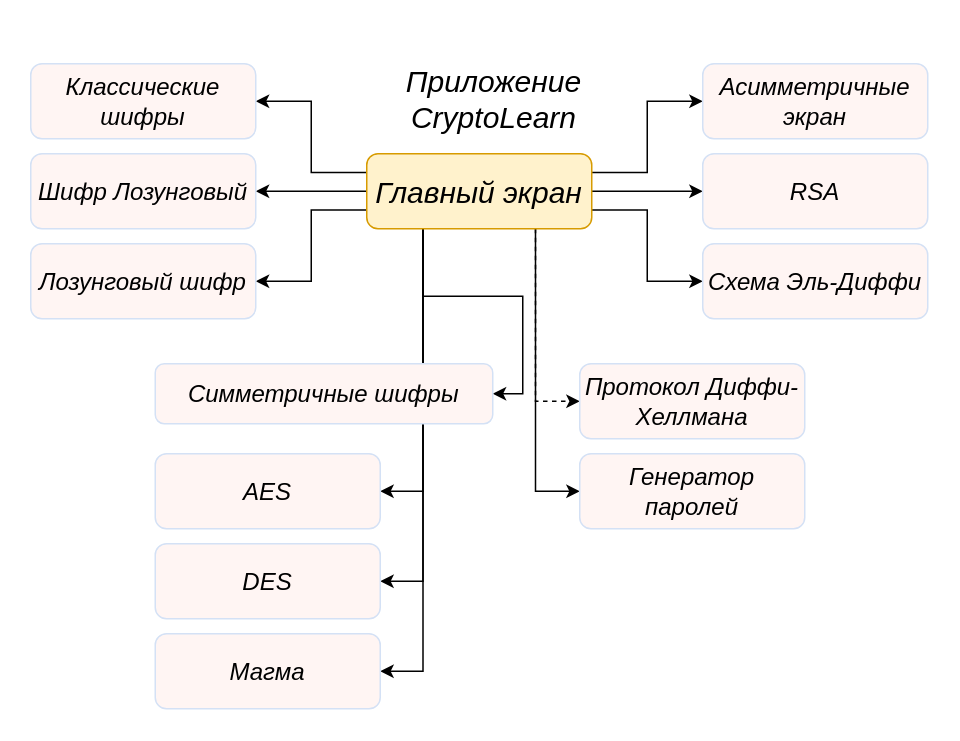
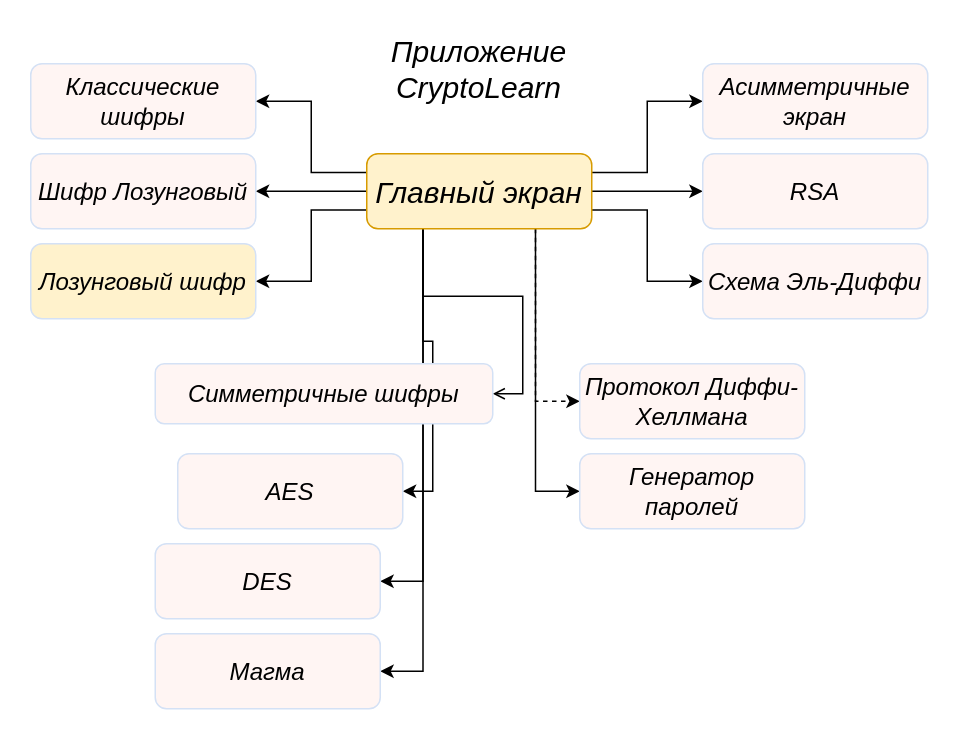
(494, 98) -> (479, 68)
(143, 281) -> (143, 281)
(504, 394) -> (501, 394)
(268, 491) -> (290, 491)
